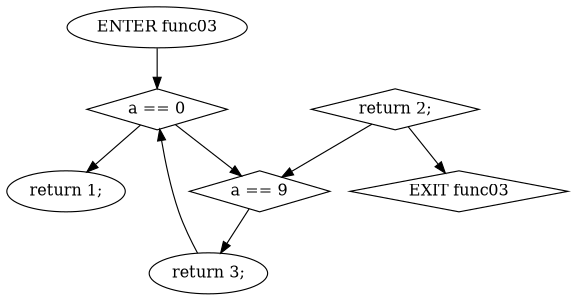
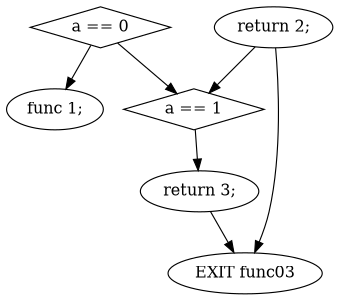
(157, 27) -> none
(395, 109) -> (274, 27)
(66, 191) -> (55, 109)
(260, 191) -> (194, 109)
(459, 191) -> (245, 273)
(175, 199) -> (219, 227)
